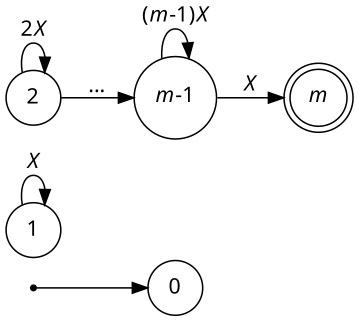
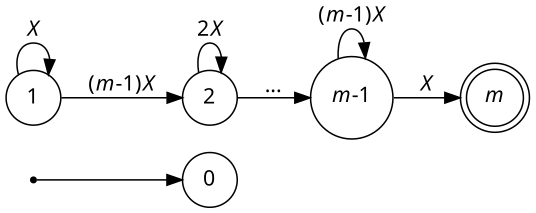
none -> (114, 98)
